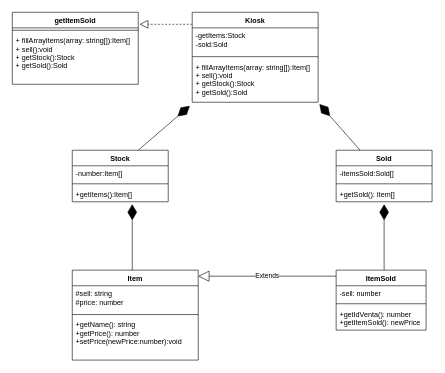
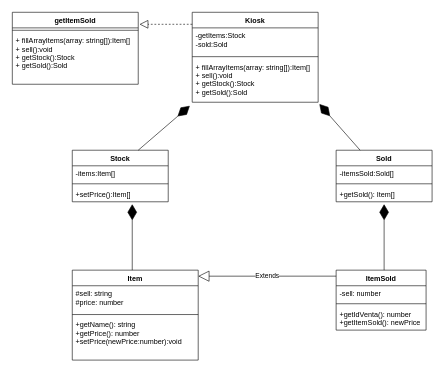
(103, 174) -> (100, 174)
(111, 194) -> (110, 194)
